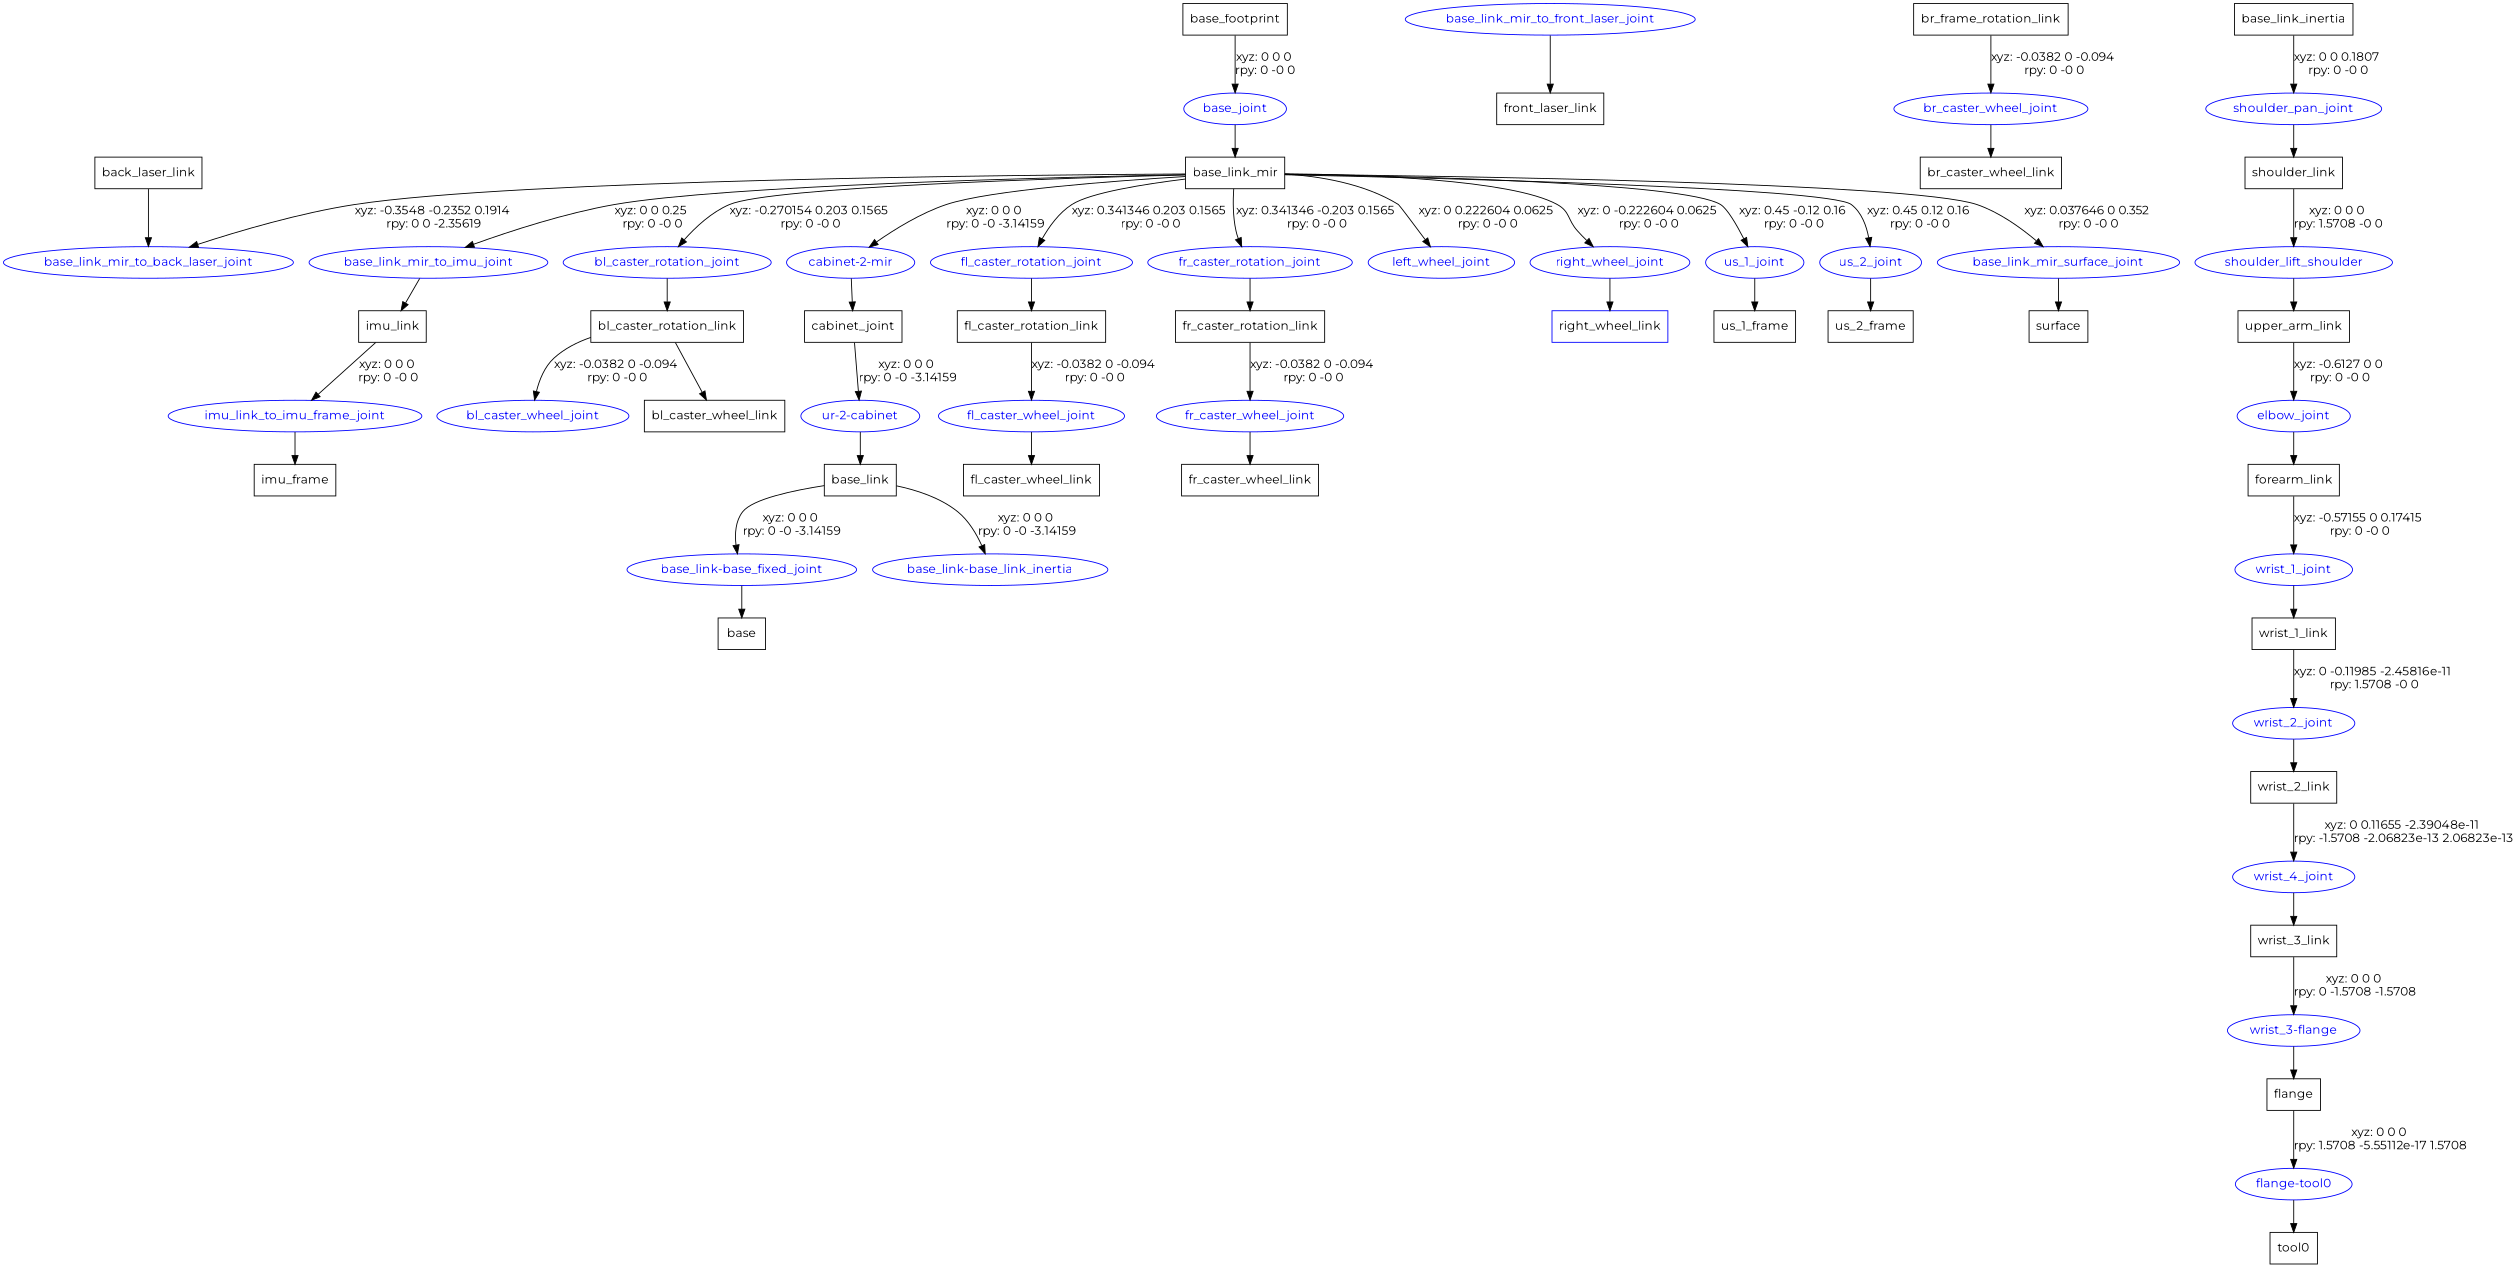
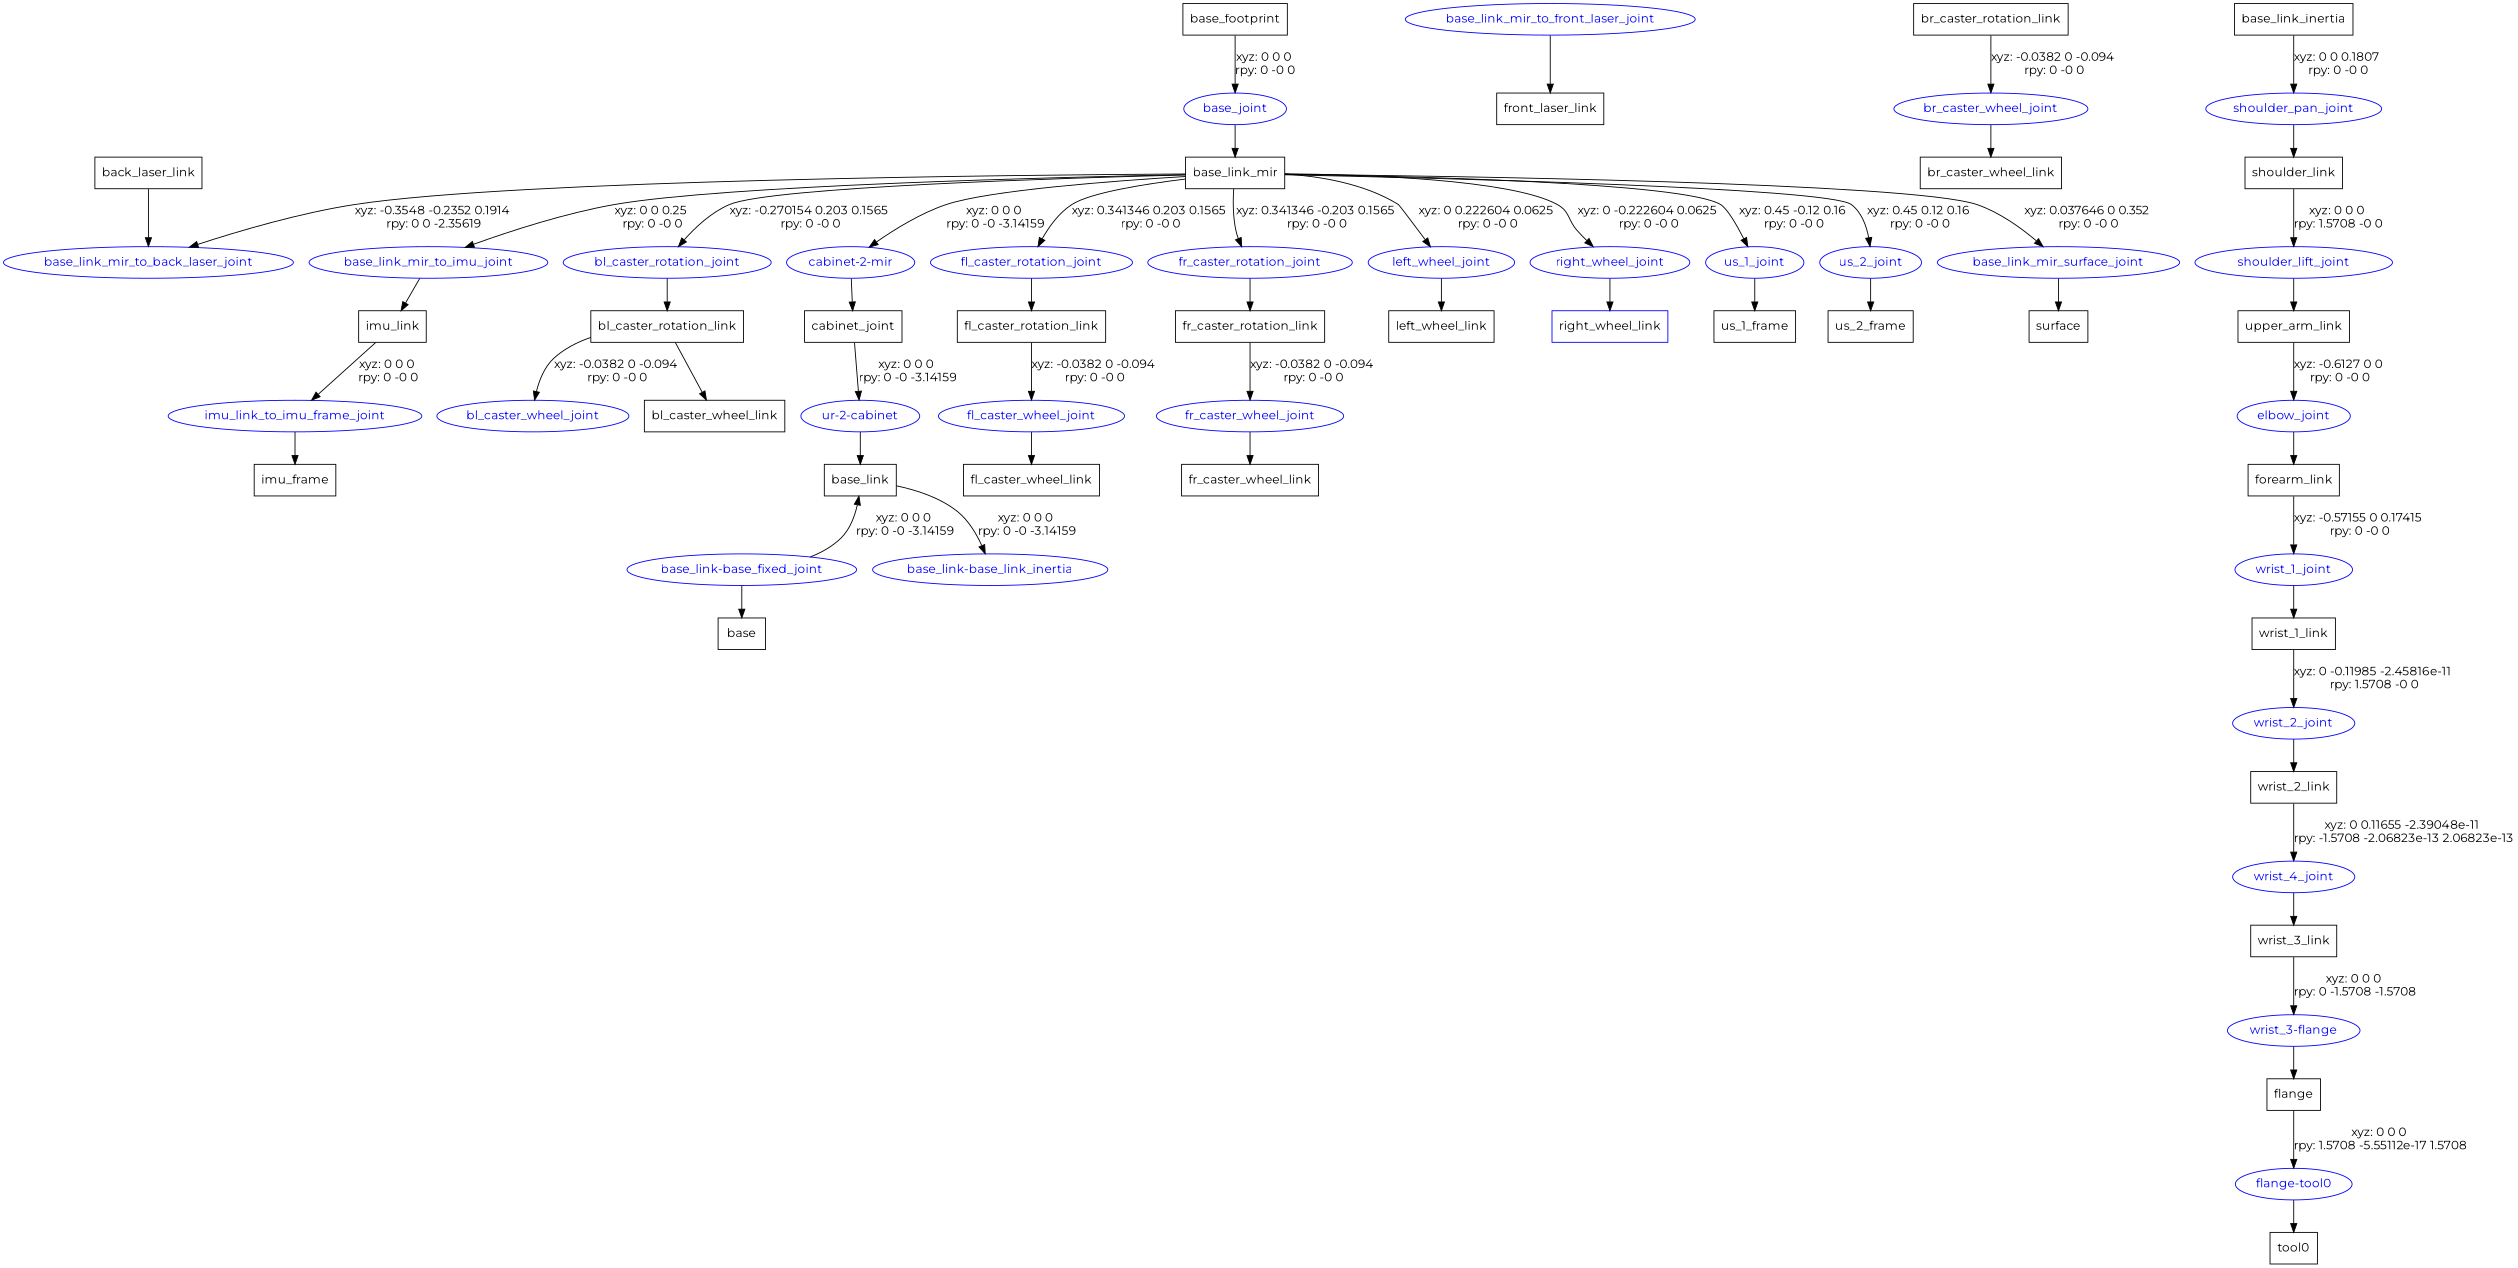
(1991, 19) -> (1991, 19)
(2294, 262) -> (2294, 262)
none -> (1441, 327)
(765, 499) -> (841, 538)
